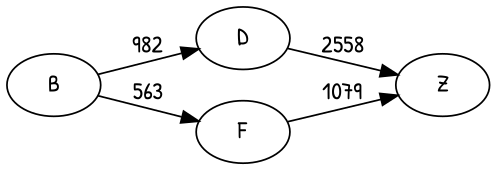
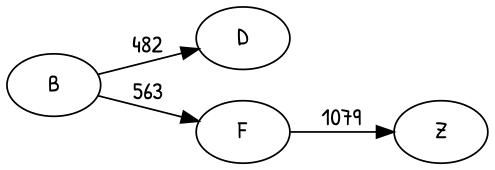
(148, 46) -> (148, 46)
(334, 60) -> none
